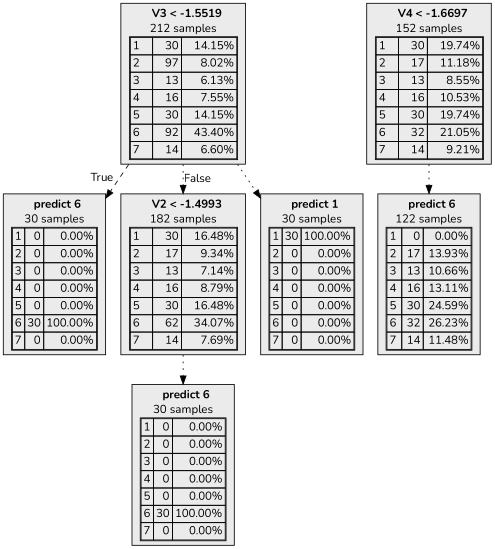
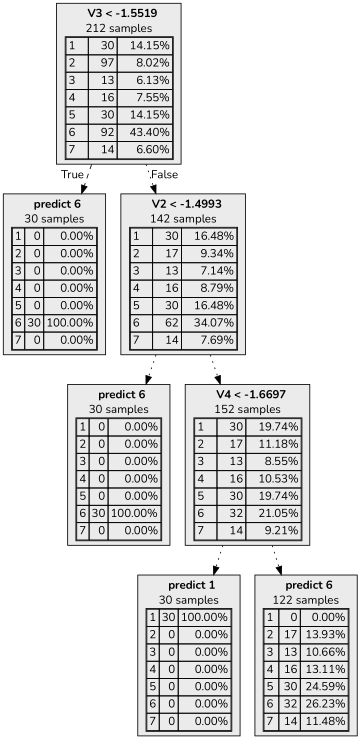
(247, 178) -> (219, 556)
(184, 219) -> (184, 219)
none -> (214, 366)
